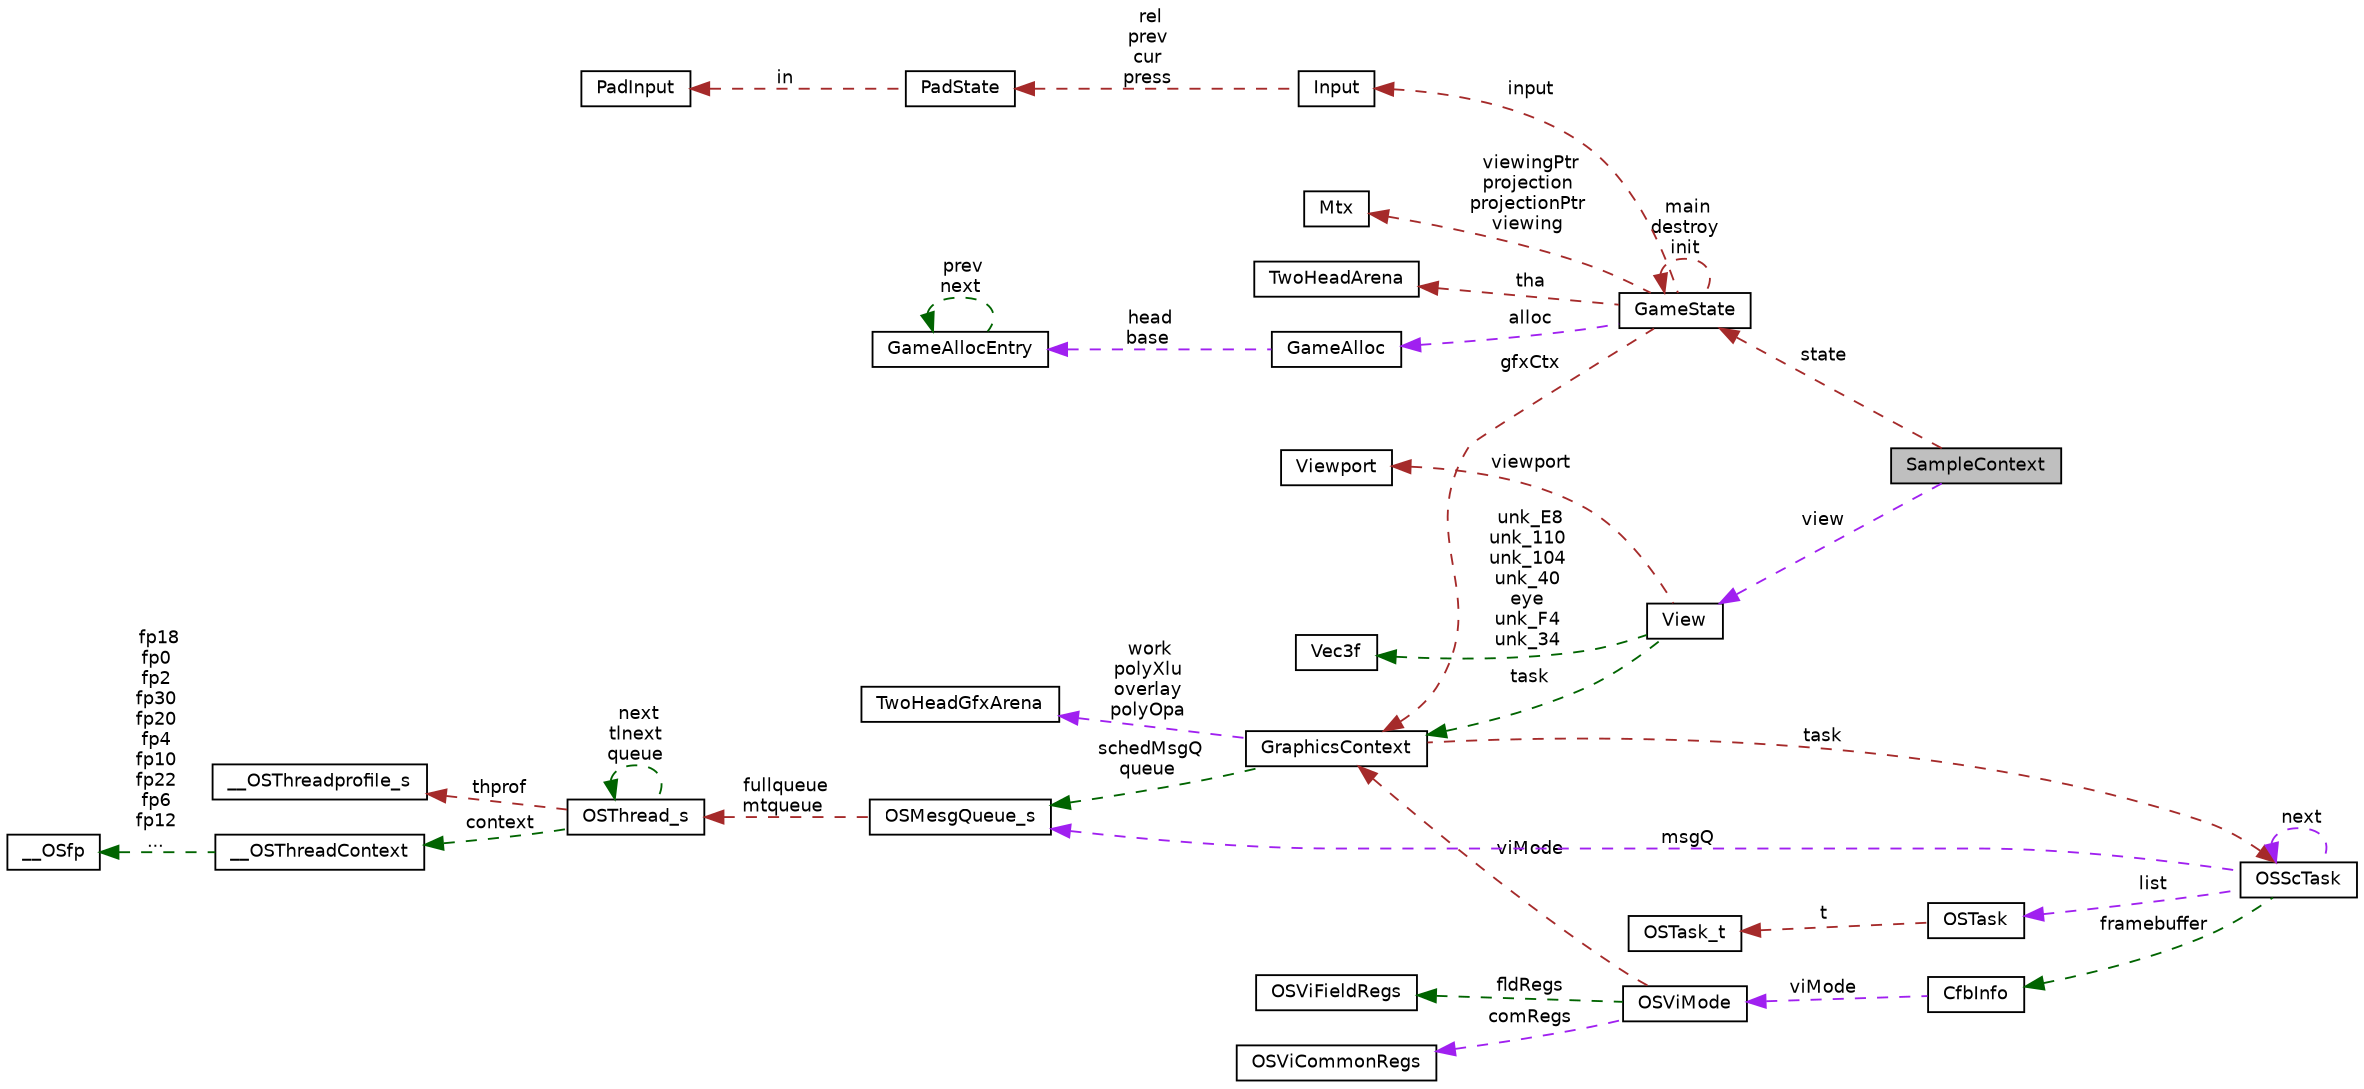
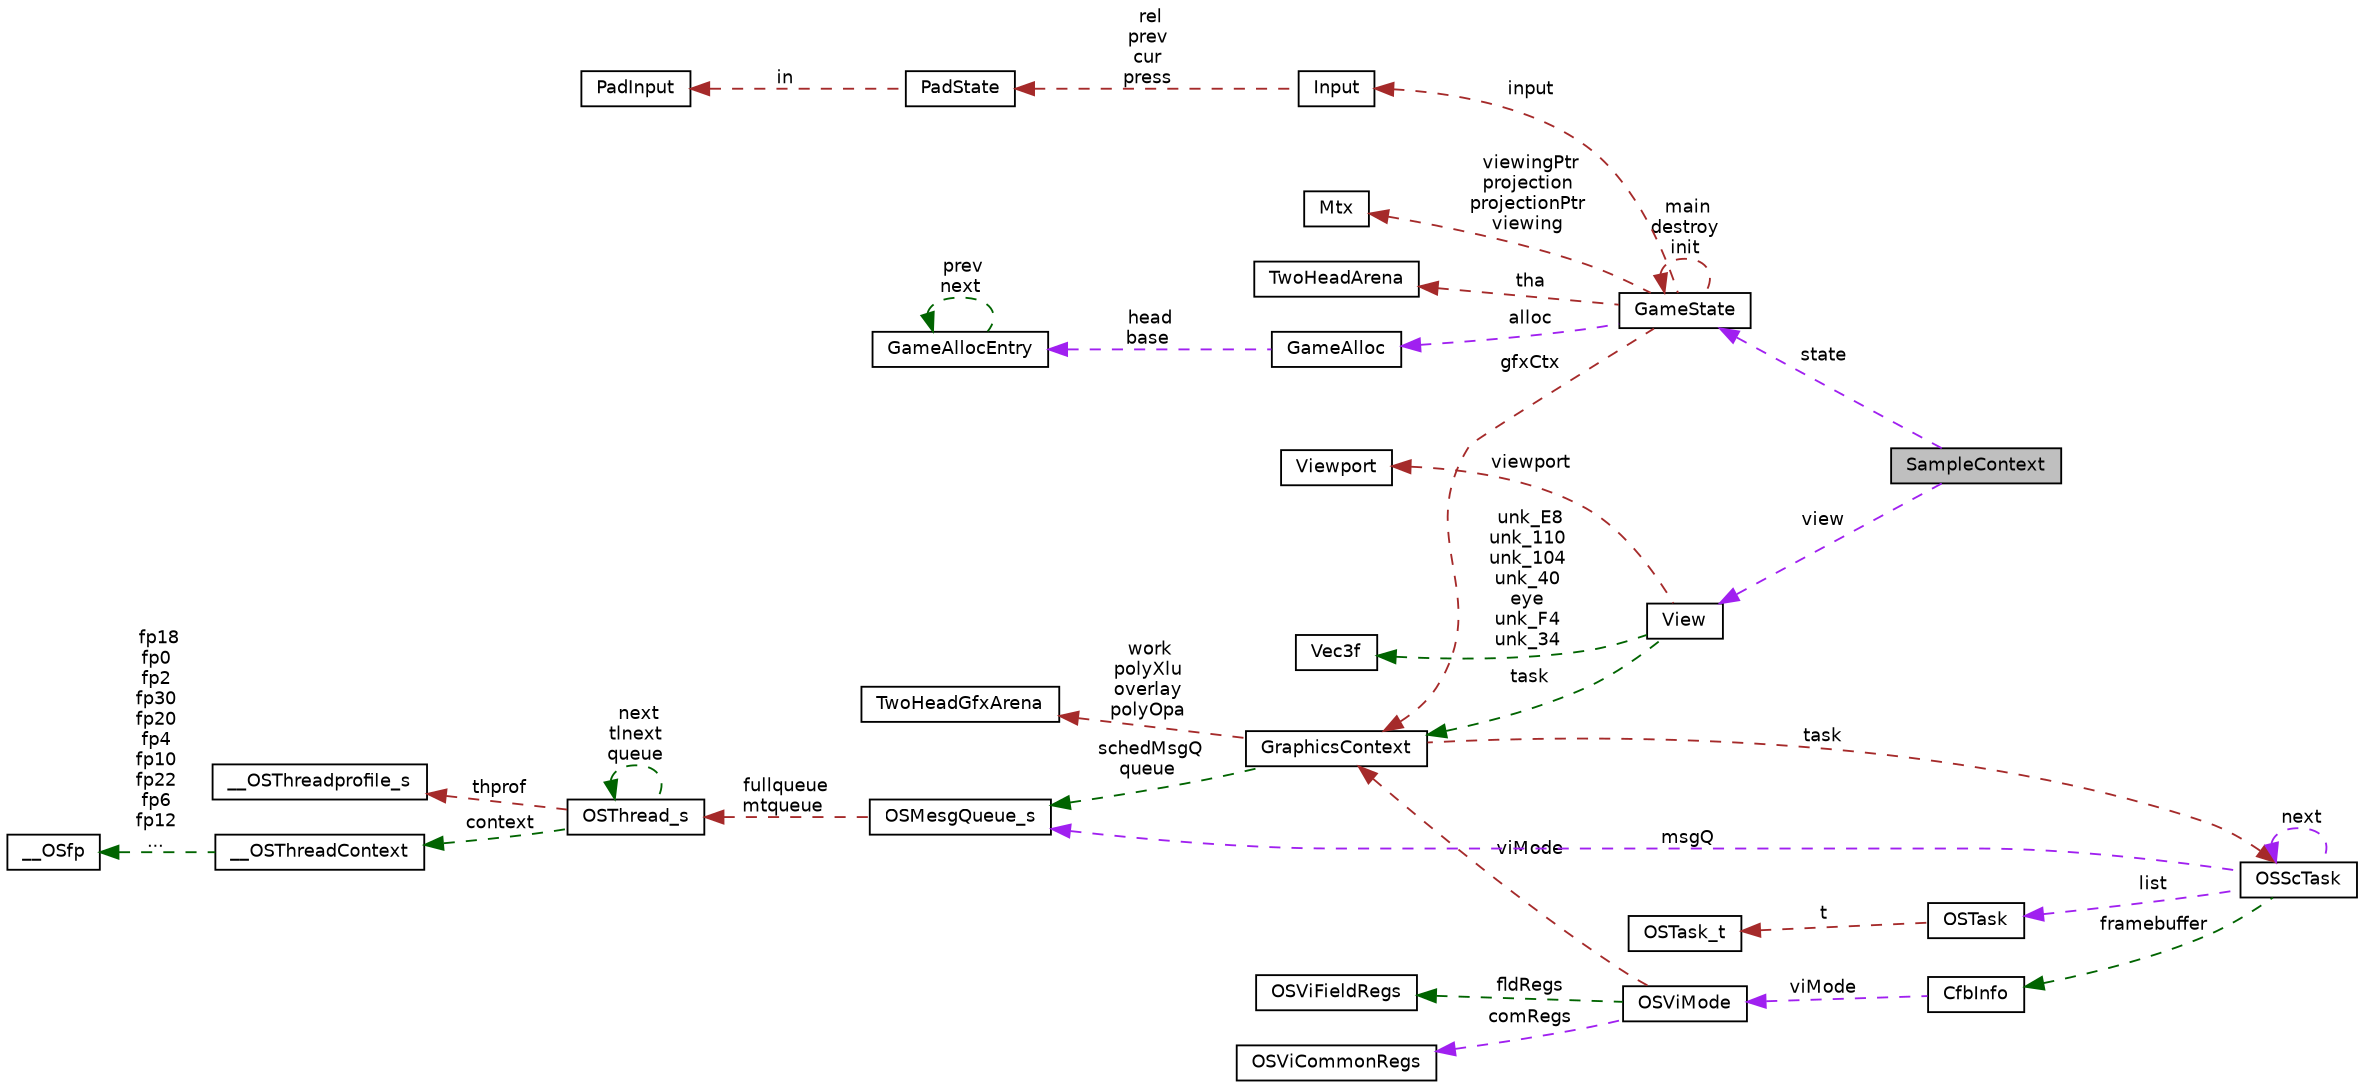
(1839, 393) -> (1839, 393)
(1162, 728) -> (1162, 728)
